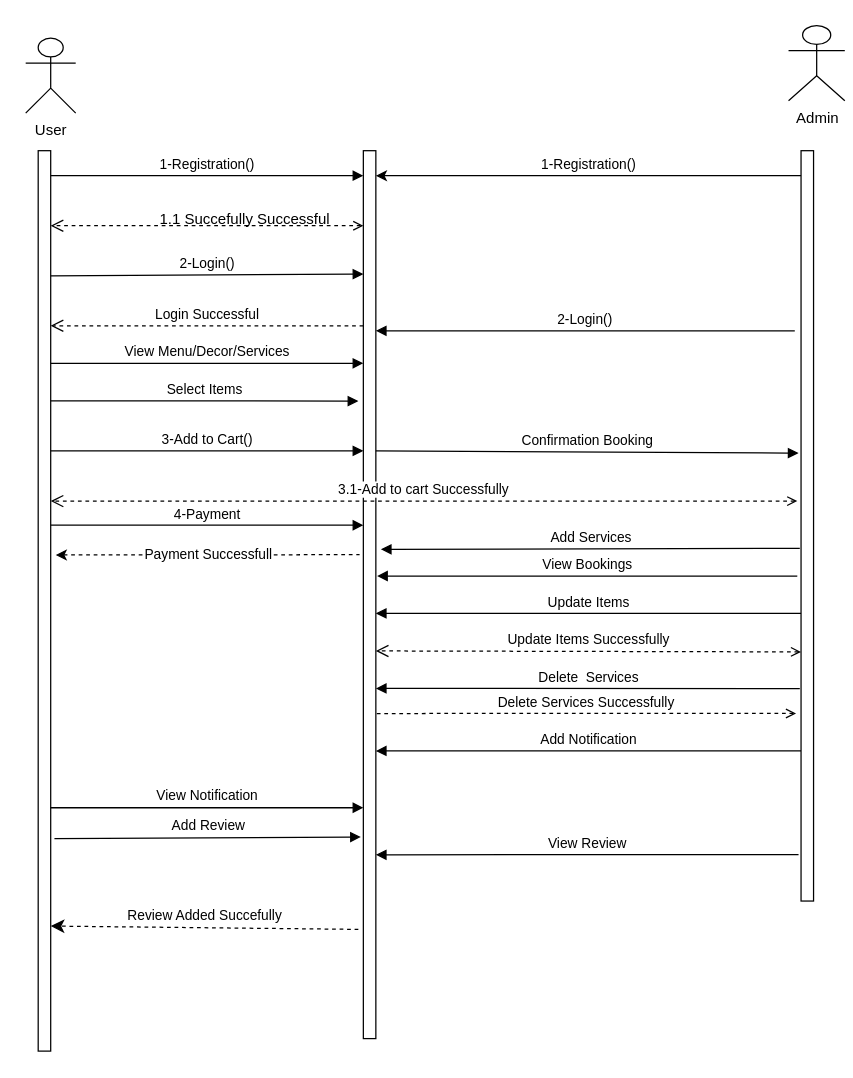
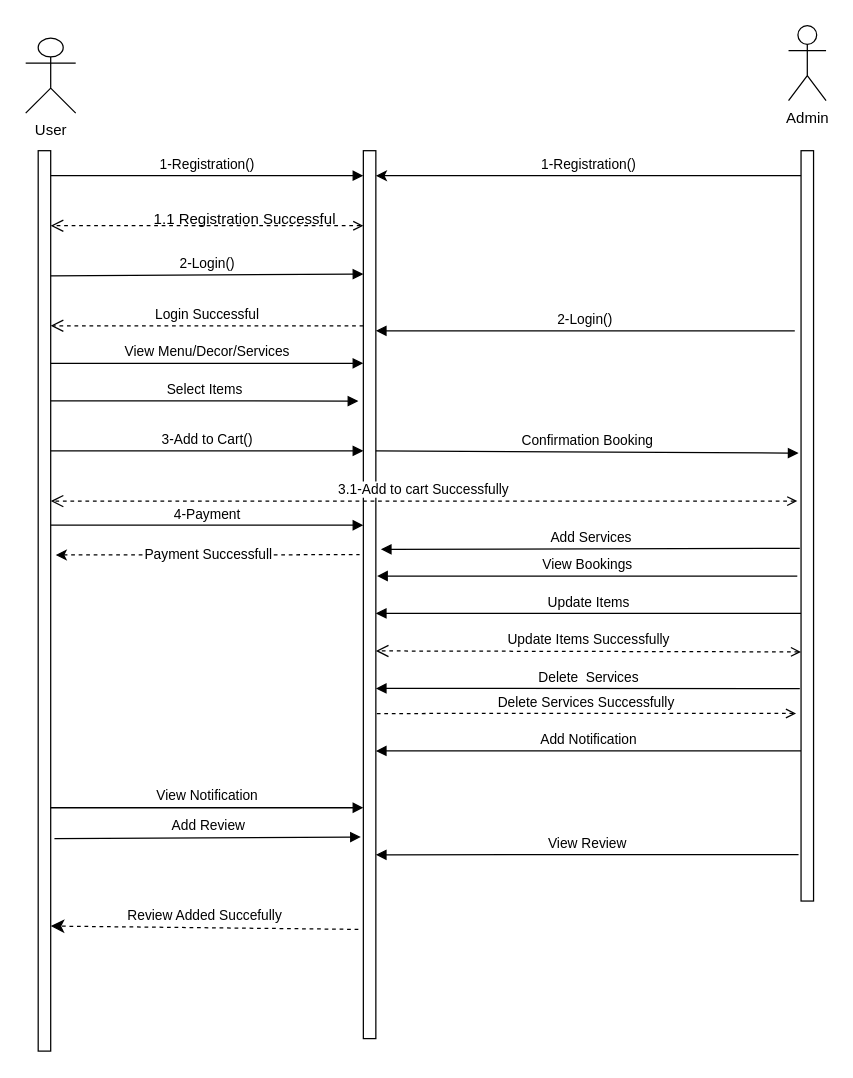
(816, 63) -> (807, 63)
(245, 219) -> (245, 219)
